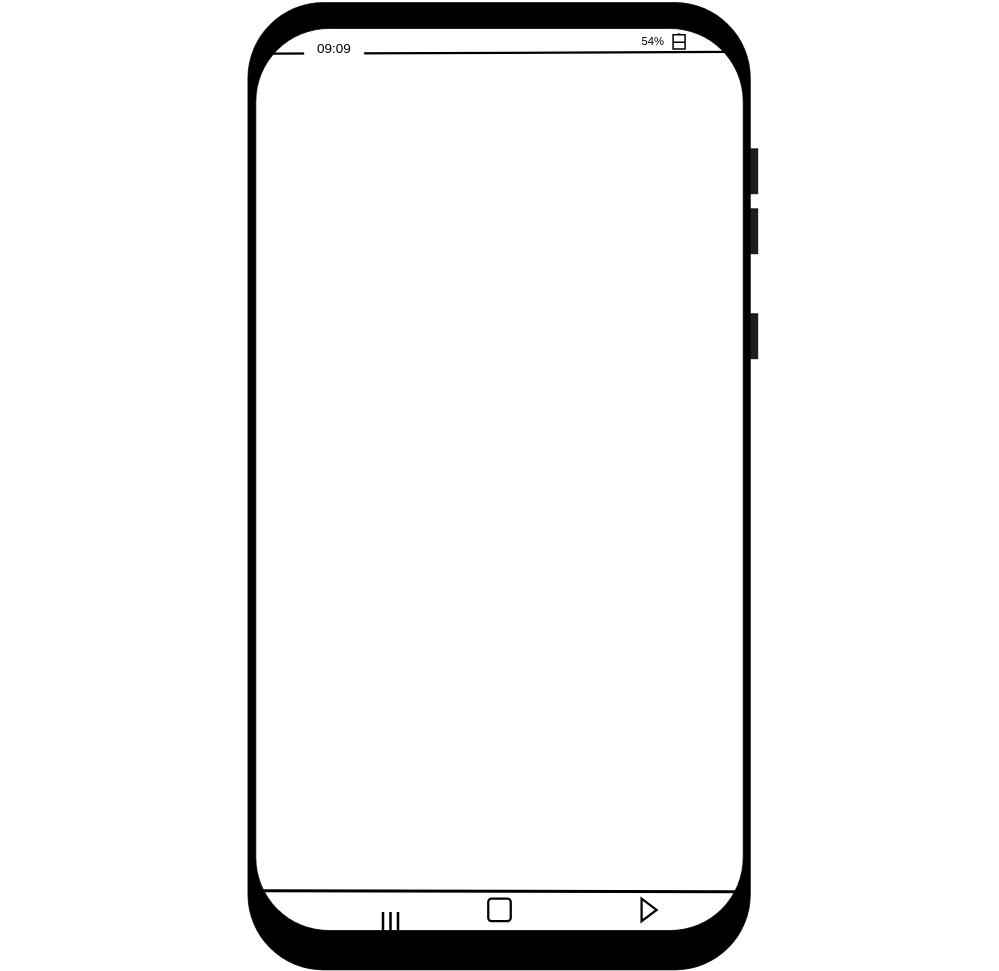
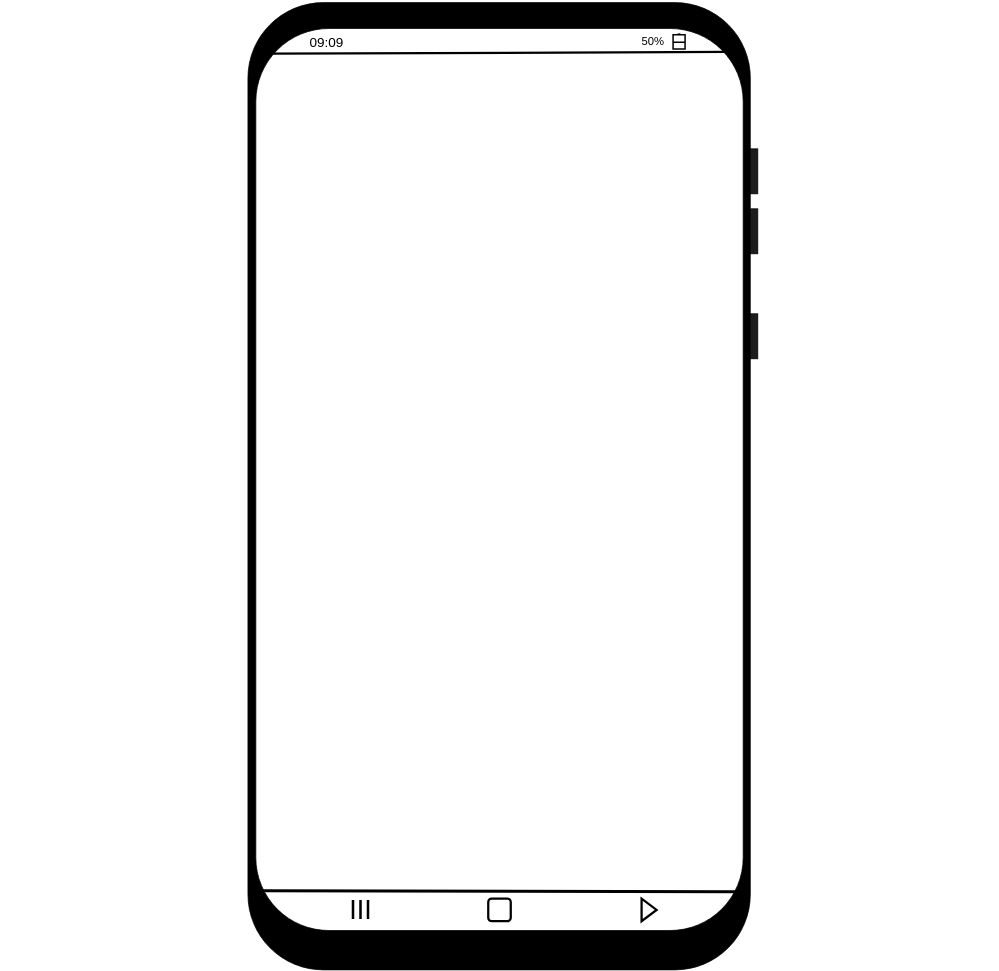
(653, 42) -> (653, 42)
(334, 49) -> (327, 43)
(390, 921) -> (360, 910)
